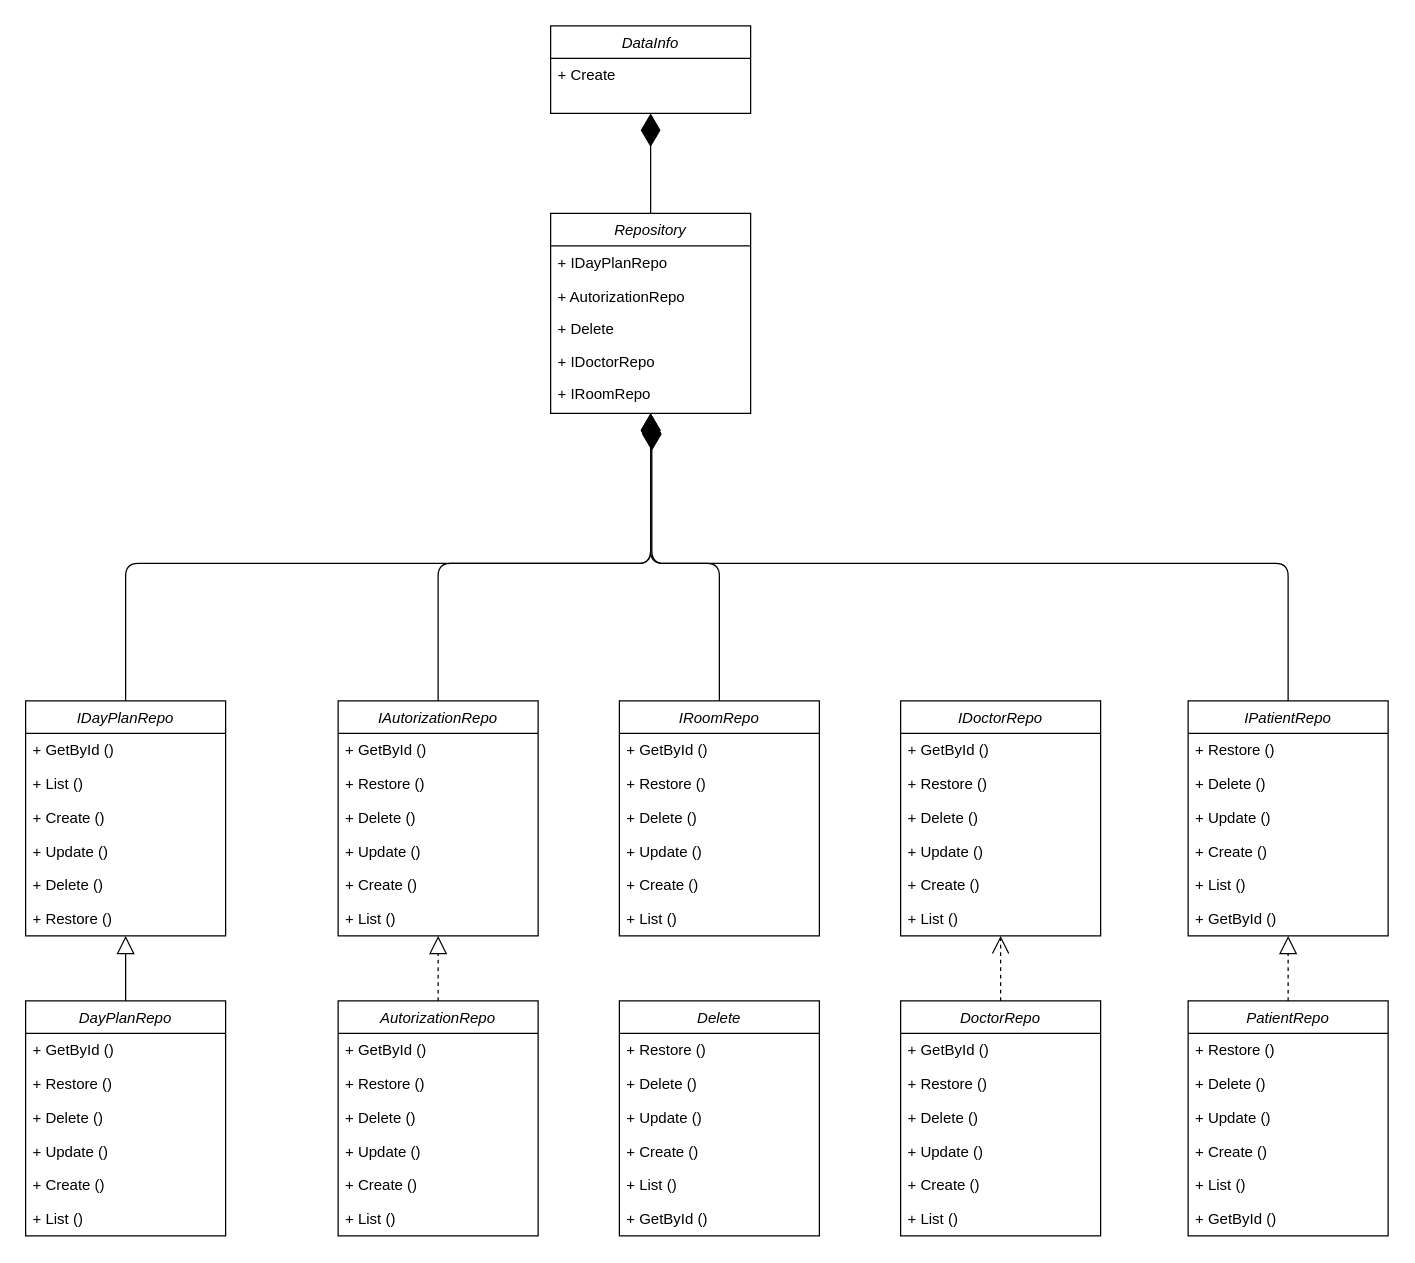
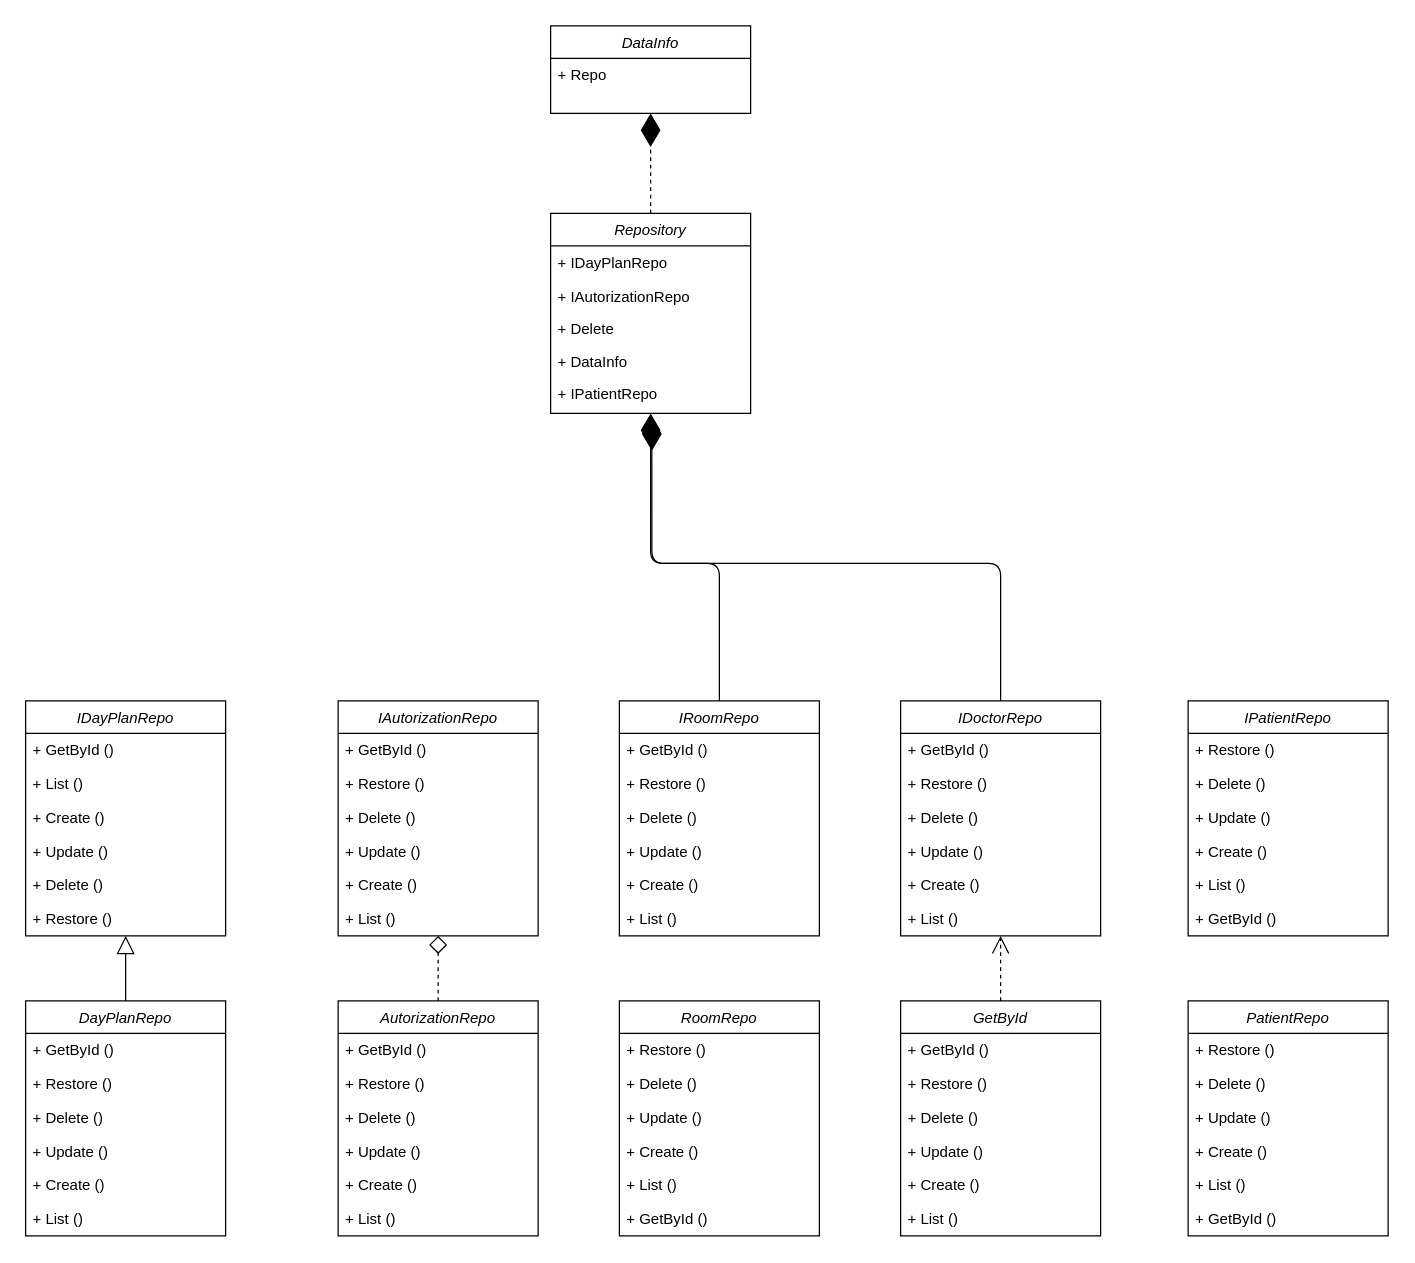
(589, 75) -> (581, 75)
(651, 179) -> (651, 179)
(627, 296) -> (631, 296)
(610, 361) -> (598, 361)
(602, 394) -> (612, 394)
(220, 563) -> none
(1207, 563) -> none
(438, 635) -> none
none -> (1001, 635)
(438, 954) -> (438, 954)
(1288, 977) -> none
(719, 1018) -> (719, 1018)
(1000, 1018) -> (1000, 1018)
